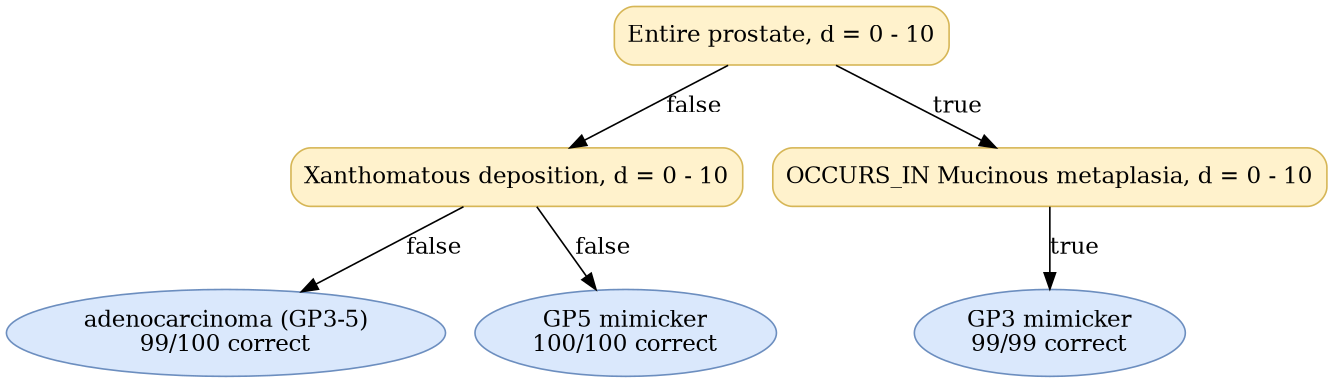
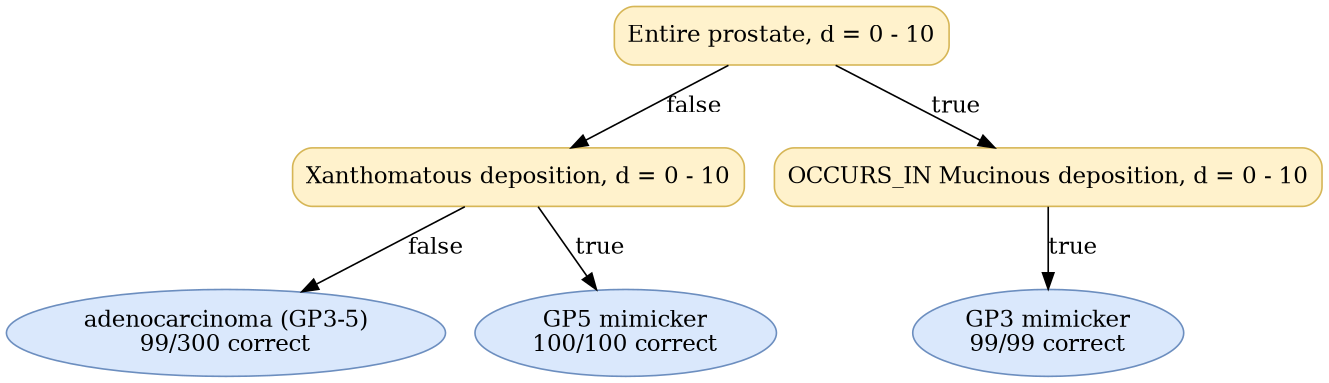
(1050, 177) -> (1048, 177)
(603, 248) -> (601, 248)
(226, 344) -> (226, 344)
